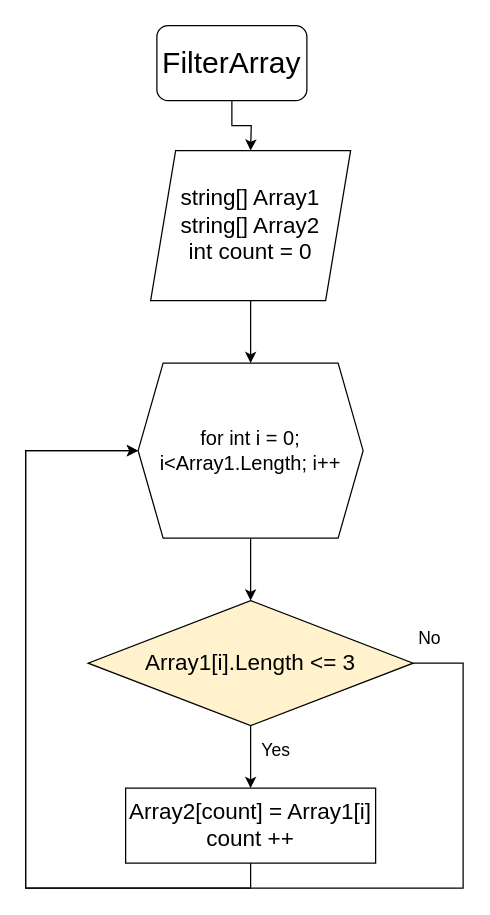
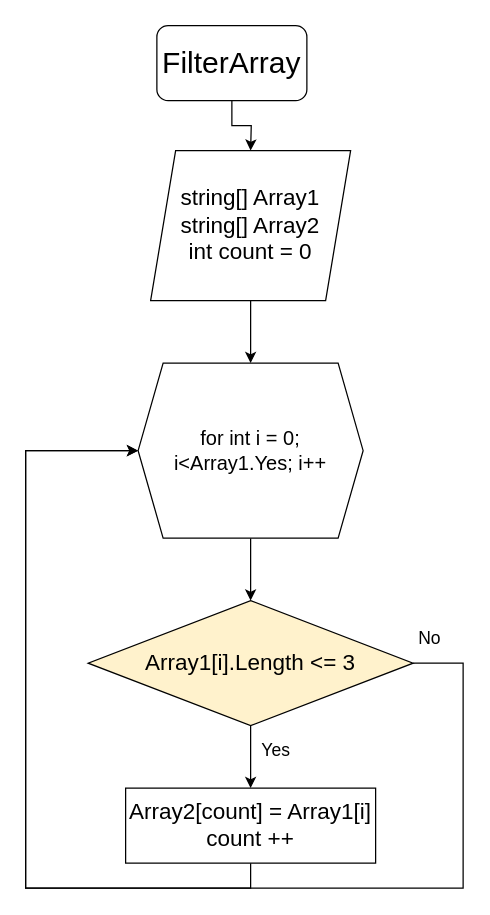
(251, 451) -> (251, 451)
